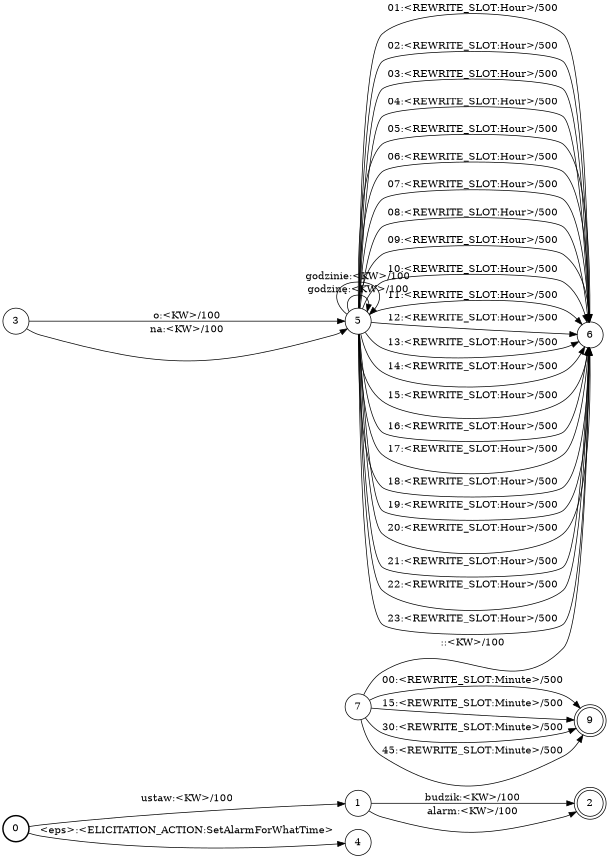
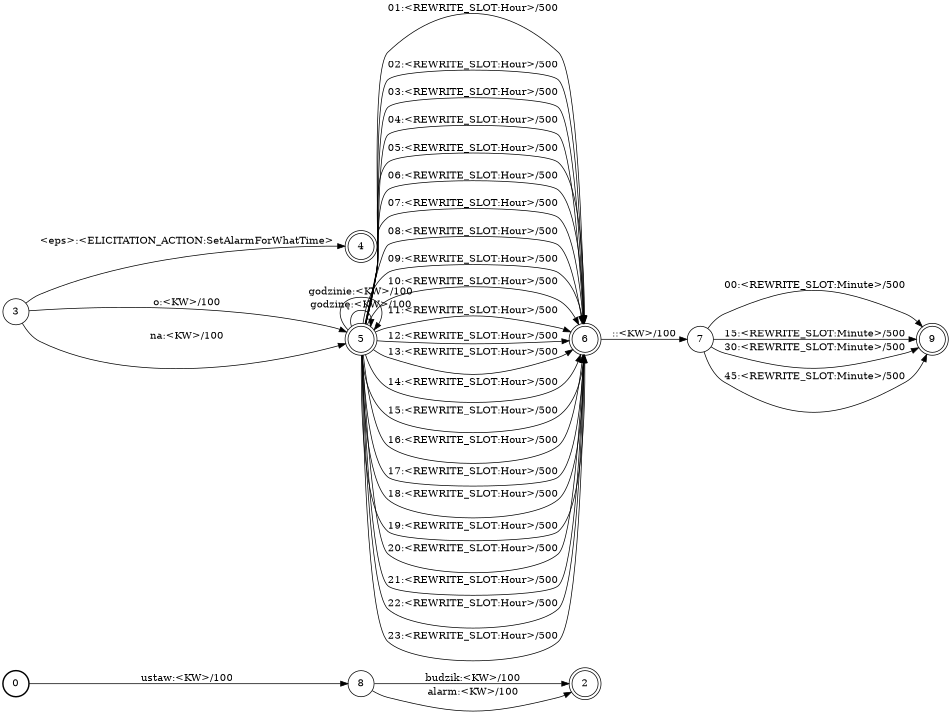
(358, 321) -> (361, 339)
(590, 335) -> (585, 339)
(574, 613) -> (640, 339)
(358, 803) -> (361, 684)
(358, 842) -> (361, 247)
(183, 848) -> (178, 258)
